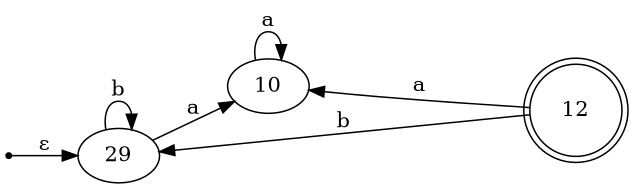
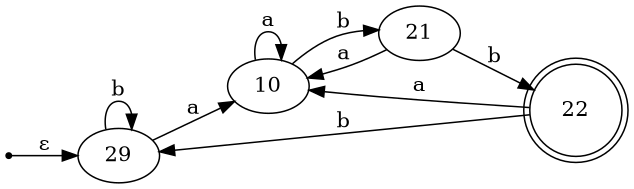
none -> (419, 33)
(576, 110) -> (576, 110)
